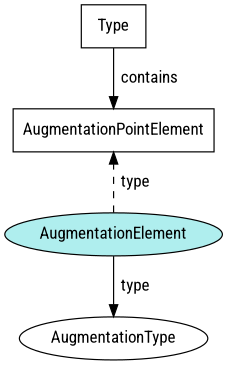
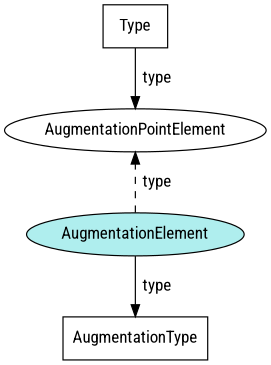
(146, 78) -> (154, 78)
(114, 130) -> (135, 130)
(114, 338) -> (135, 338)
